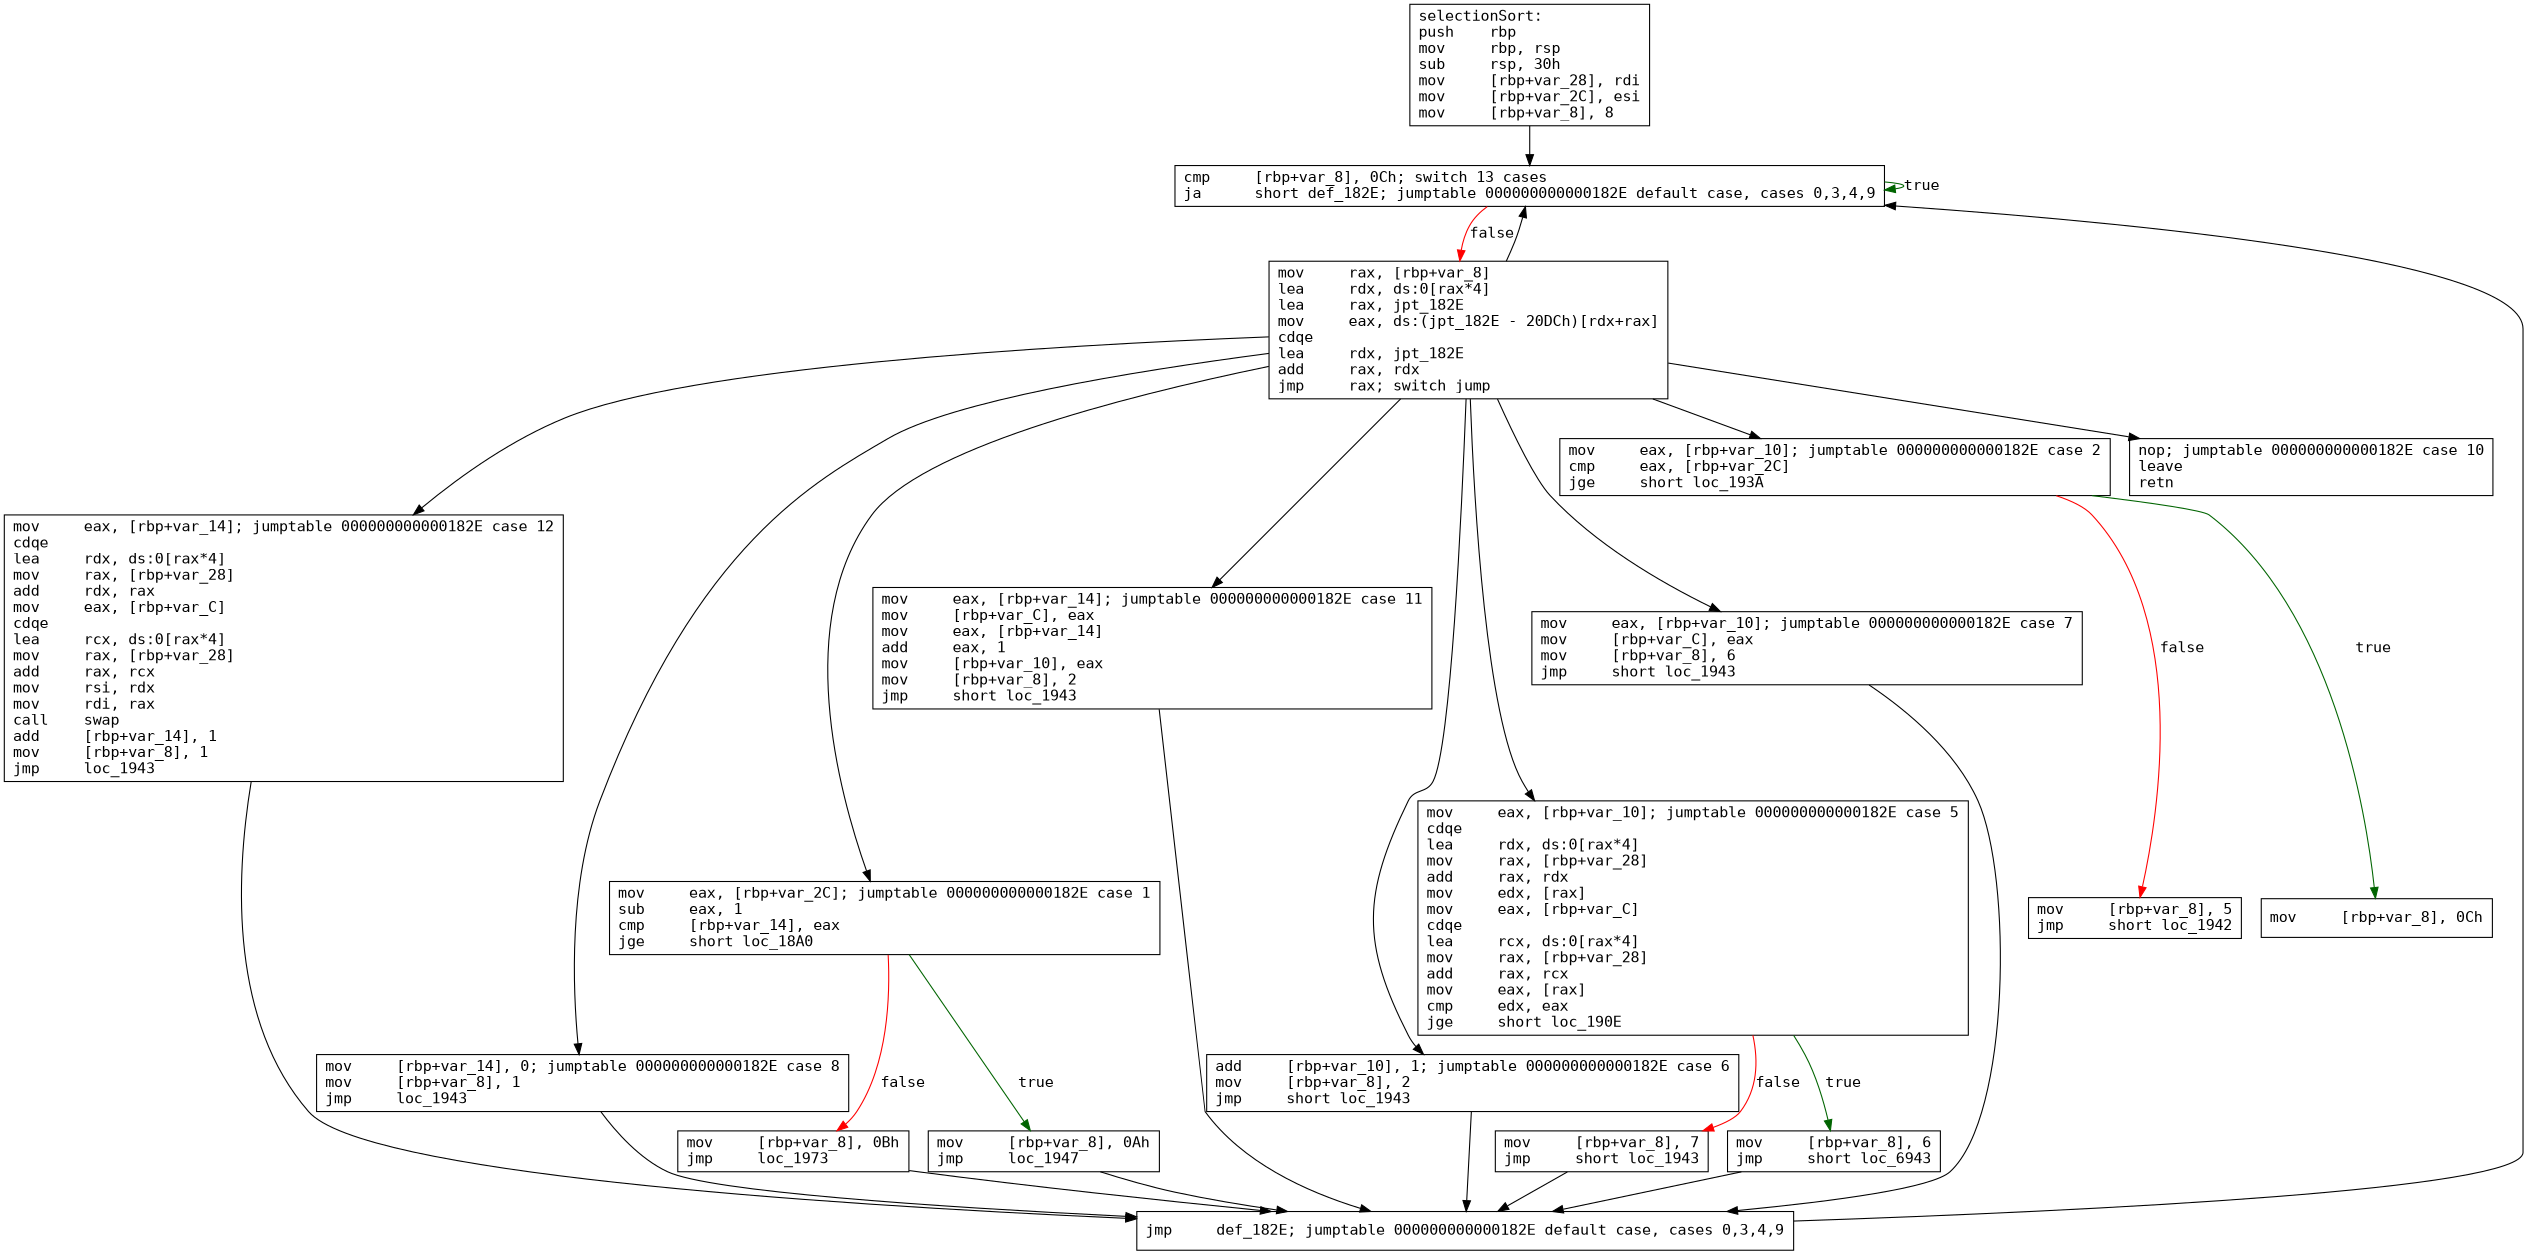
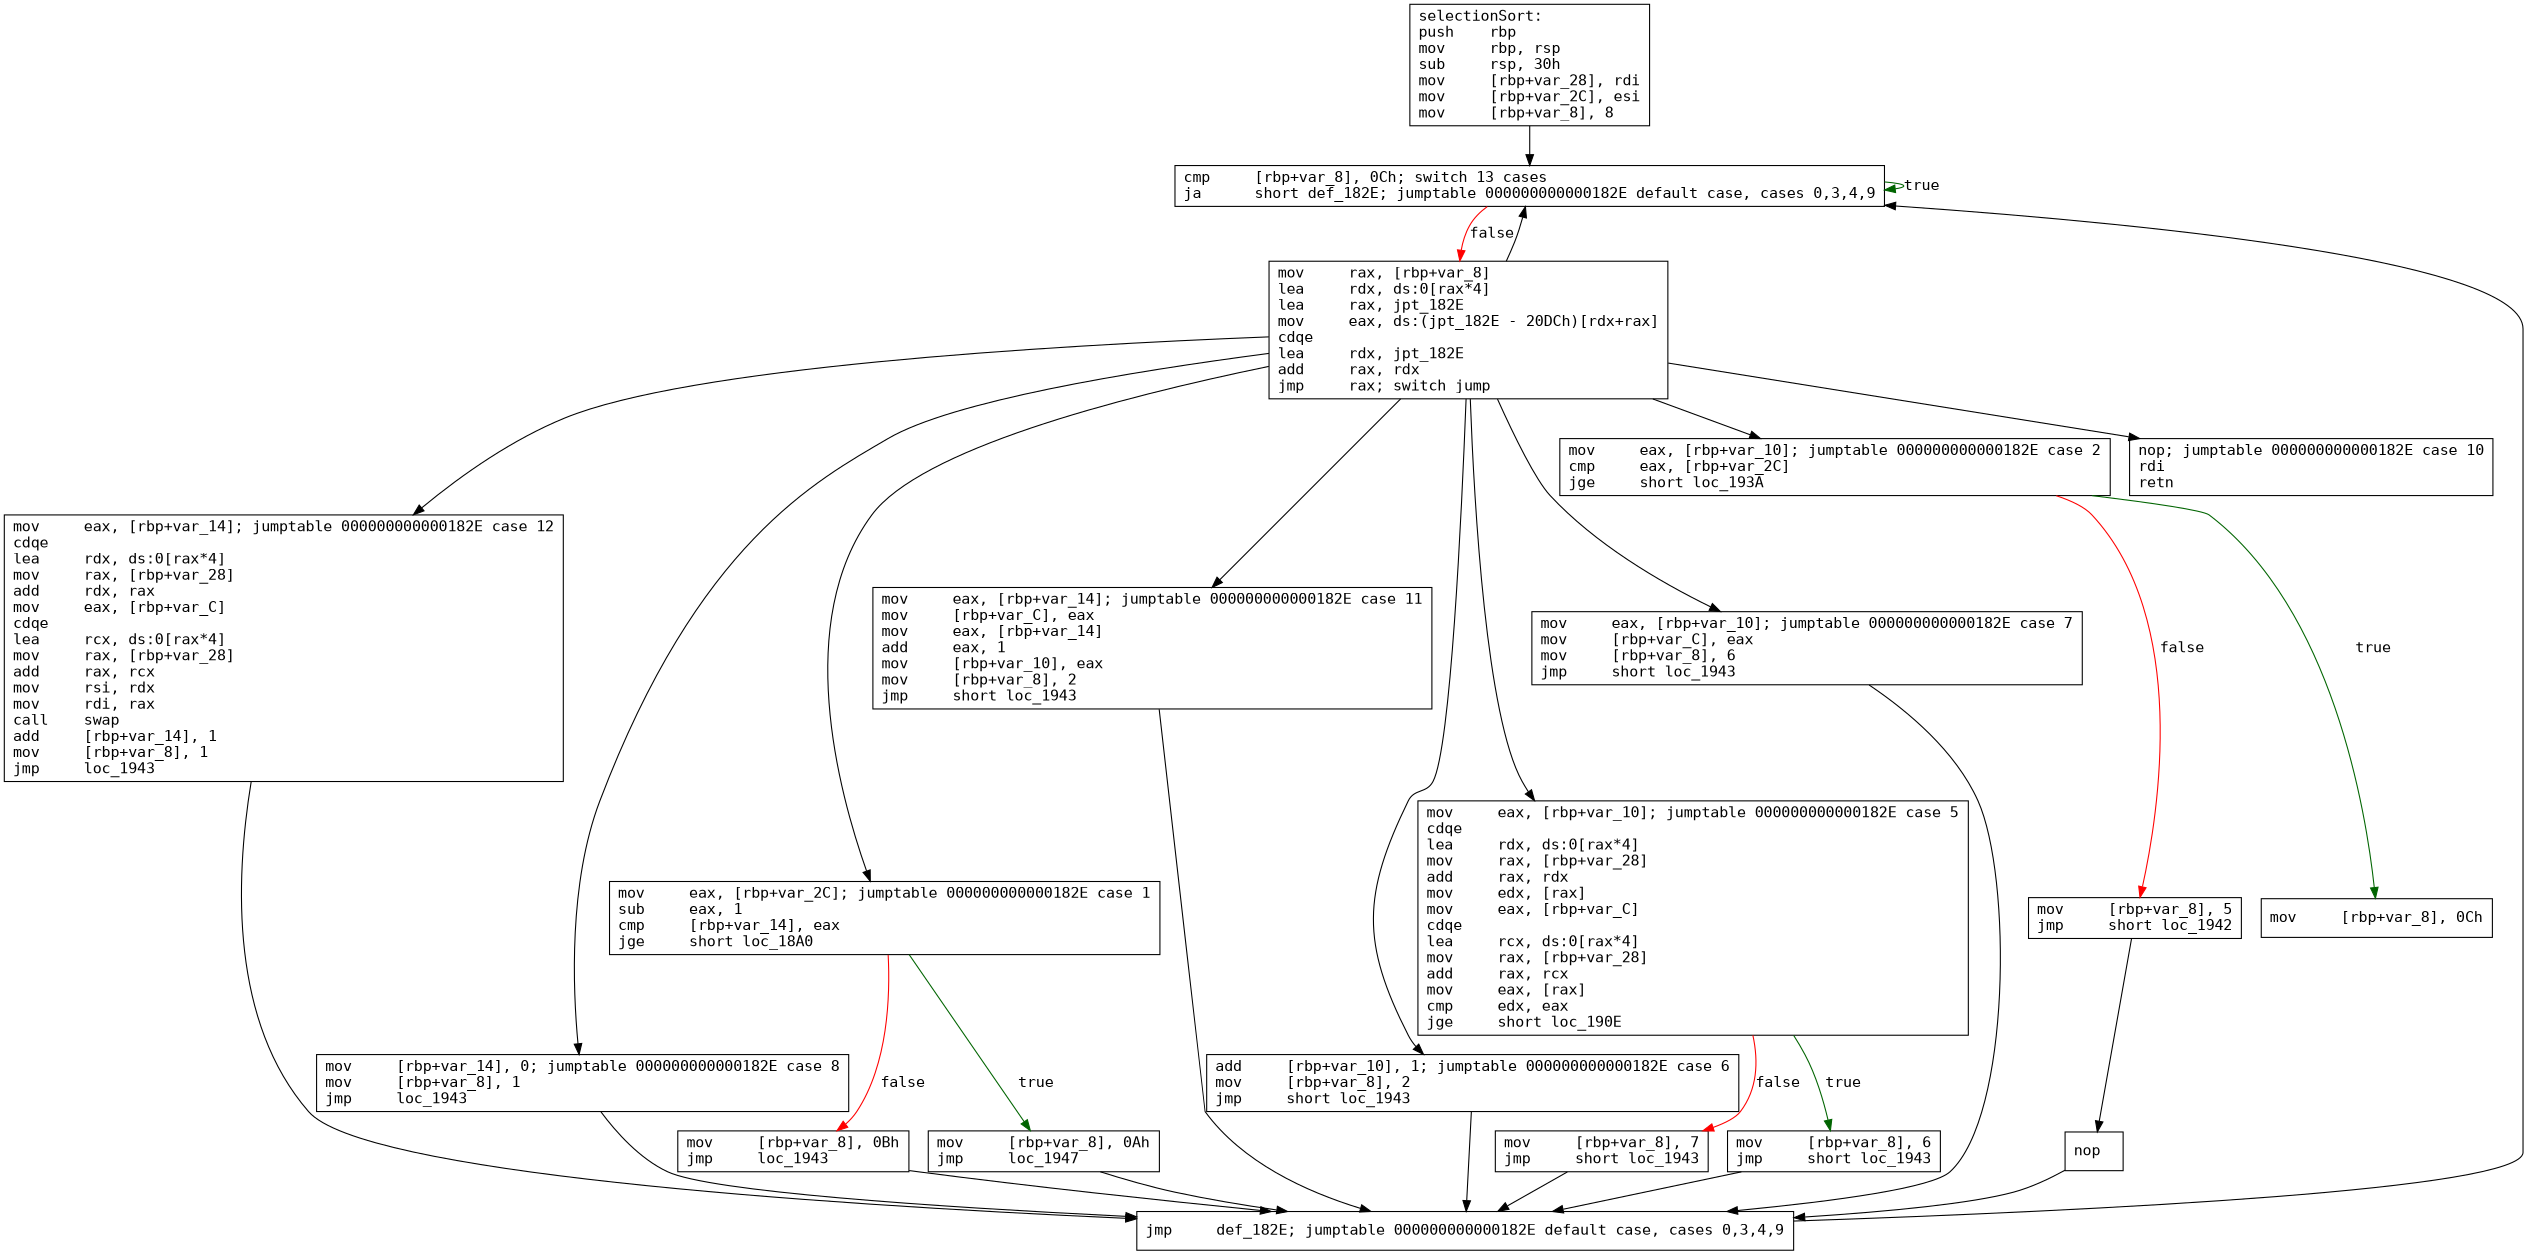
(2311, 467) -> (2311, 467)
(793, 1151) -> (793, 1151)
(1834, 1151) -> (1834, 1151)
none -> (2094, 1151)
